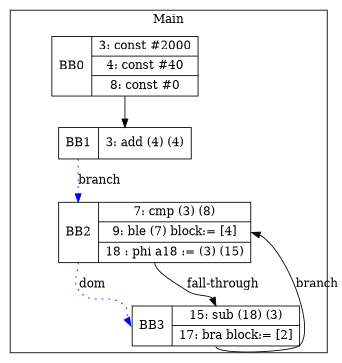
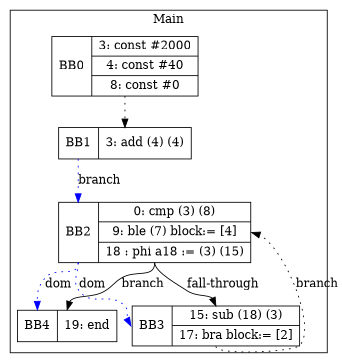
(125, 107) -> (125, 107)
(175, 212) -> (175, 212)
none -> (67, 326)
(304, 327) -> (304, 327)
